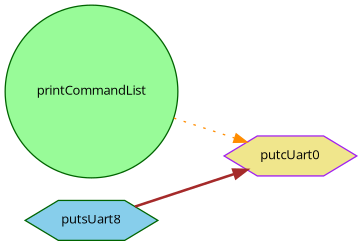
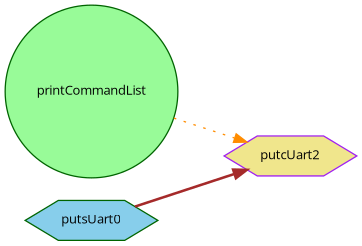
(290, 156) -> (290, 156)
(92, 220) -> (92, 220)
